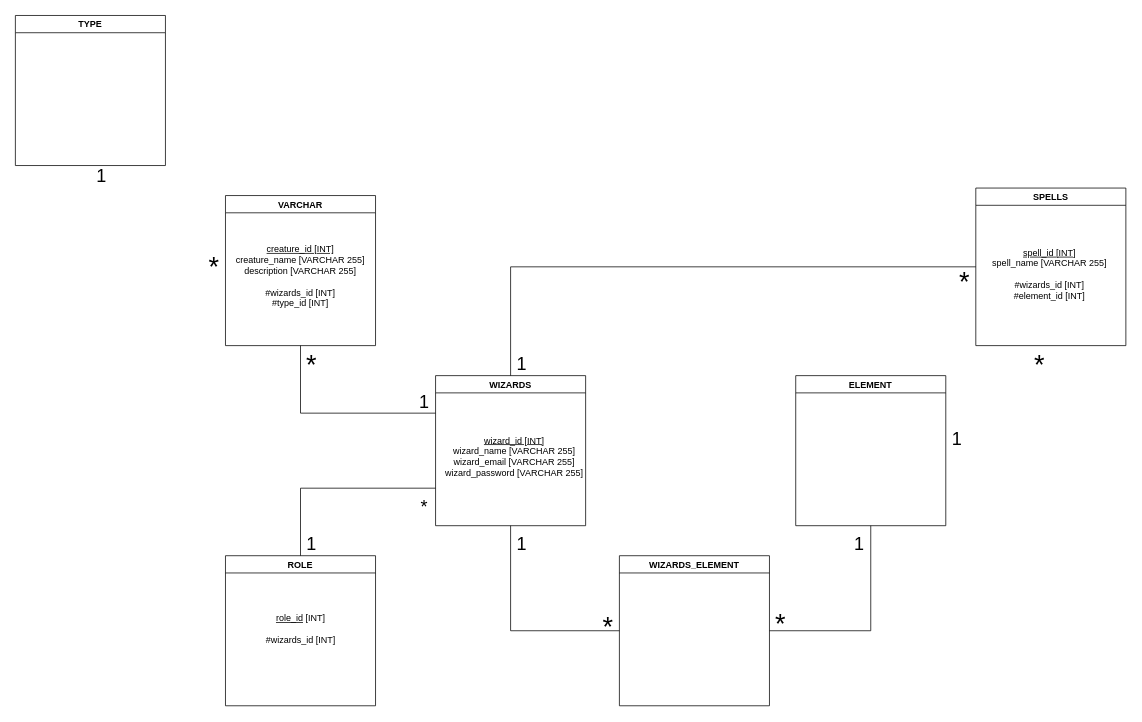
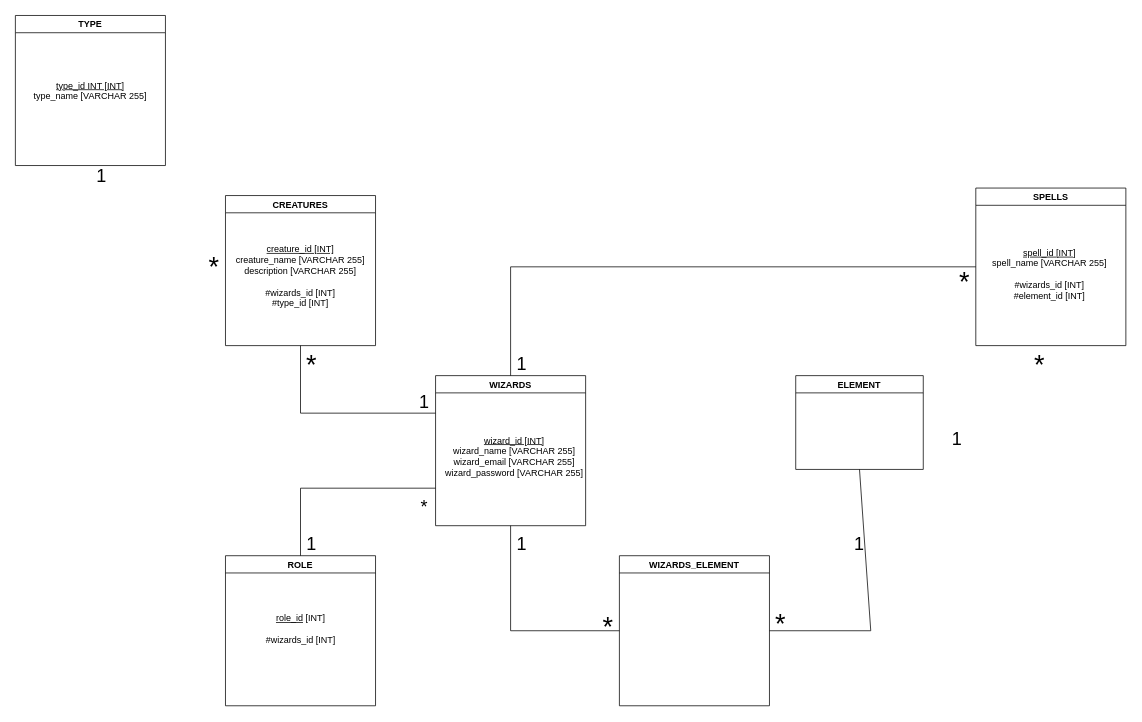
none -> (90, 102)
(300, 204) -> (300, 204)
(870, 450) -> (859, 422)
